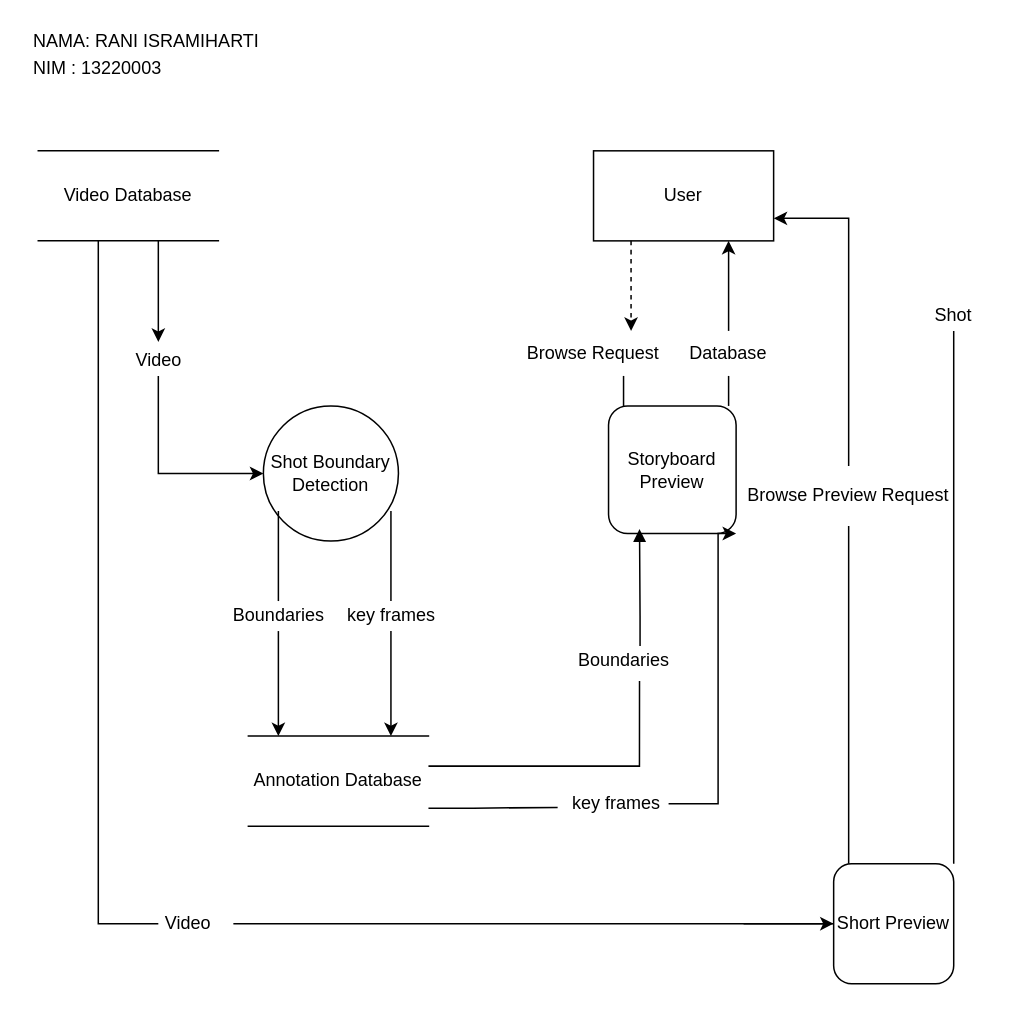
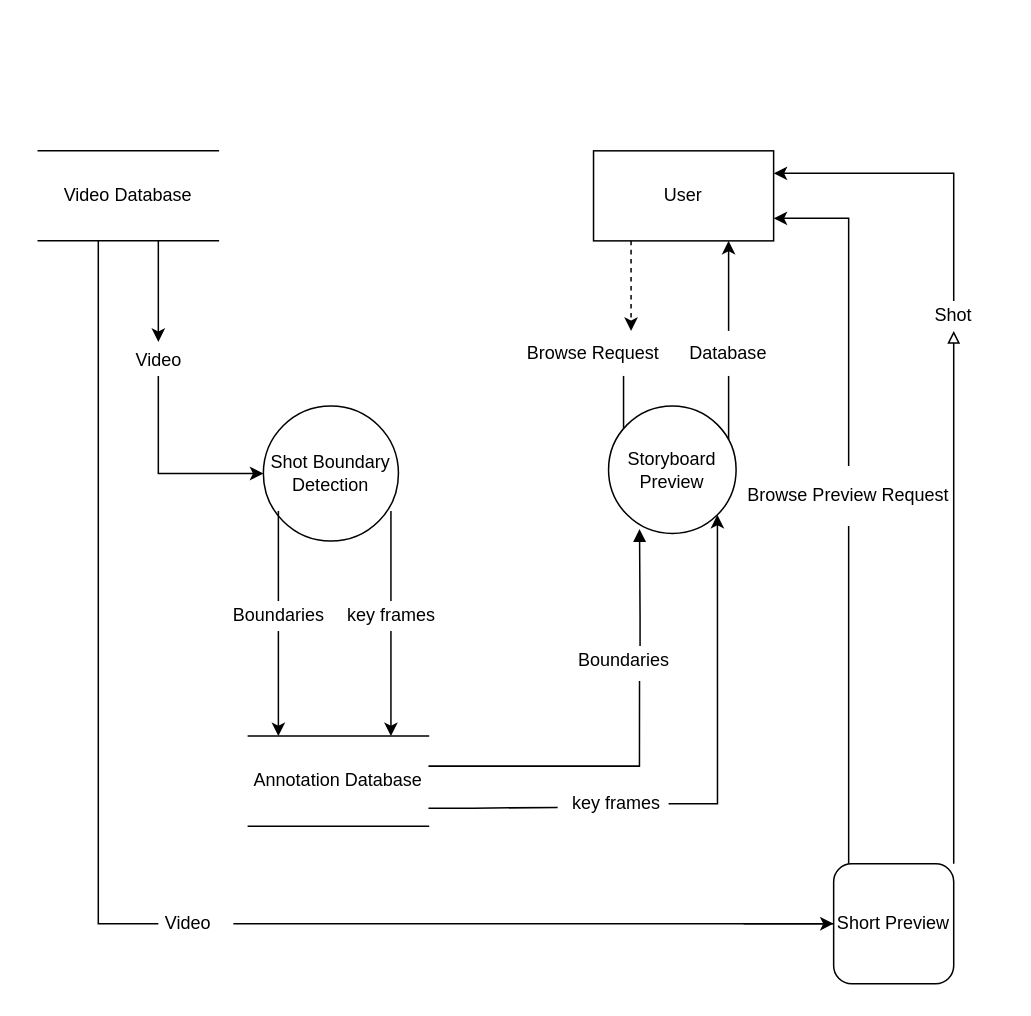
(192, 53) -> none
none -> (932, 173)
(953, 338) -> (953, 344)
(672, 470) -> (672, 470)
